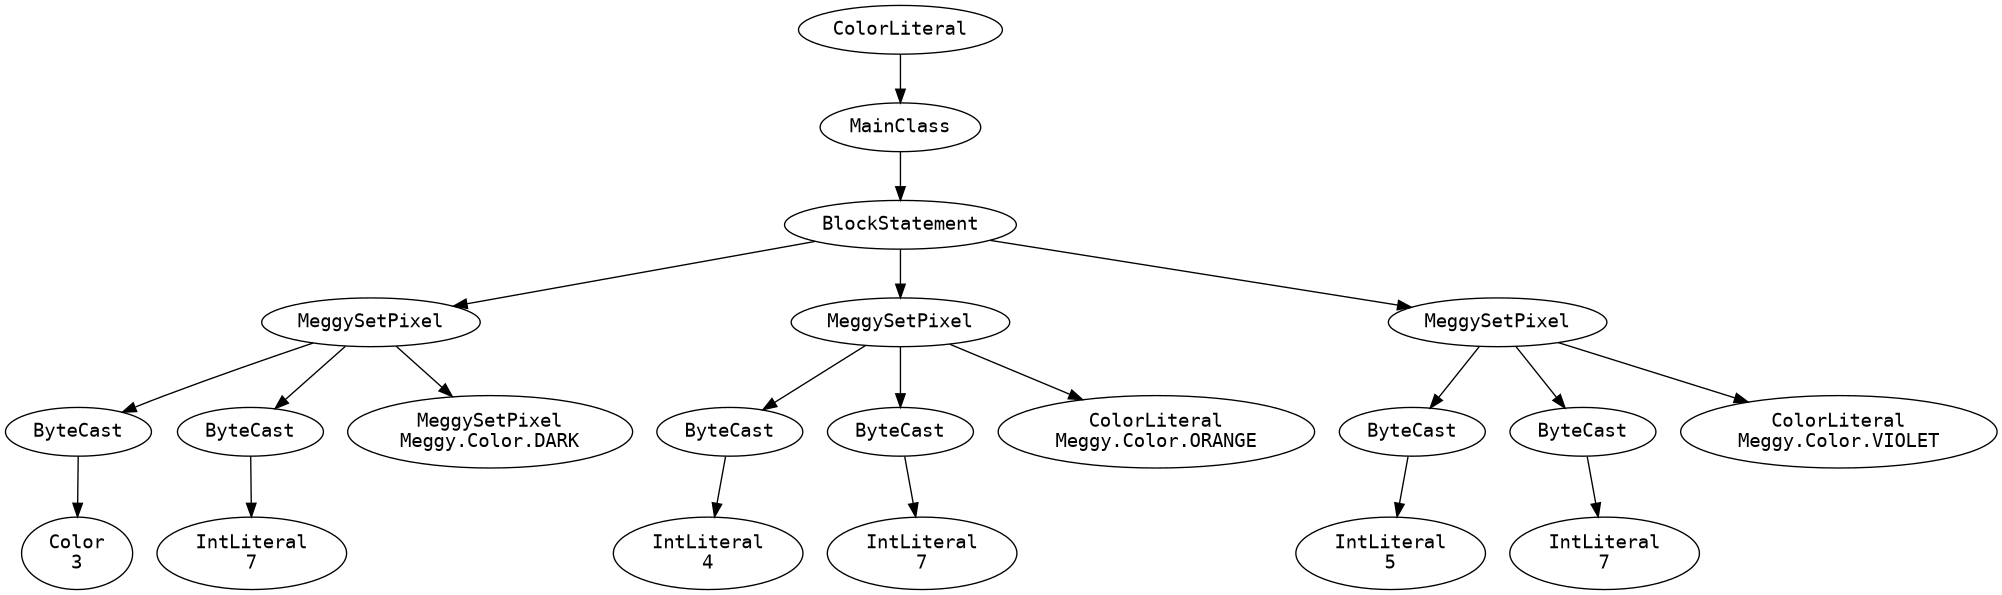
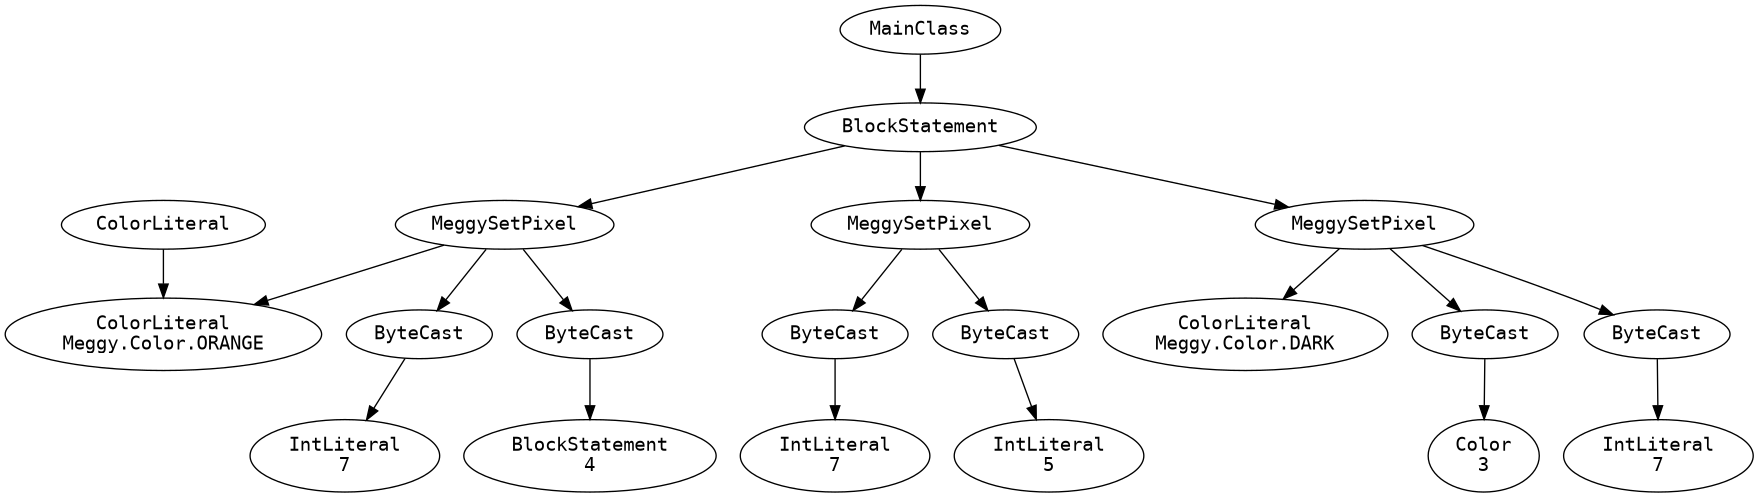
(900, 72) -> (163, 267)
(490, 432) -> (1245, 334)
(1839, 432) -> none
(708, 553) -> (590, 456)
